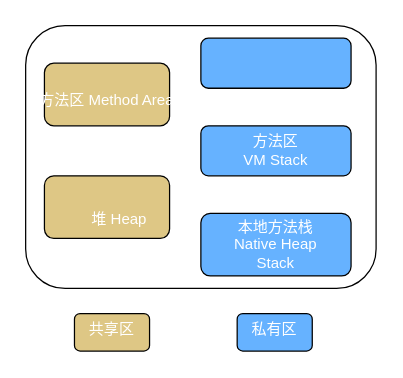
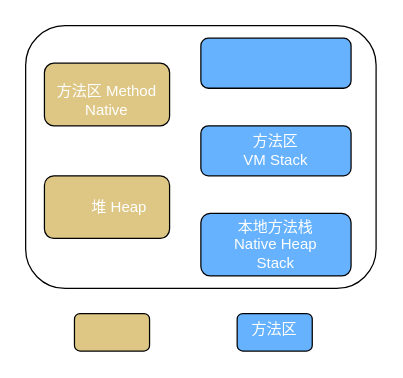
(107, 101) -> (107, 101)
(119, 219) -> (119, 207)
(112, 329) -> none
(274, 329) -> (274, 329)
